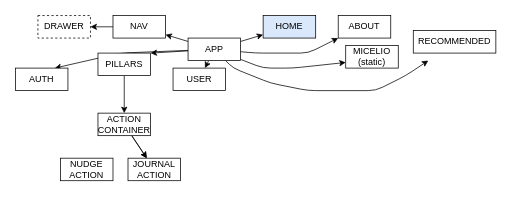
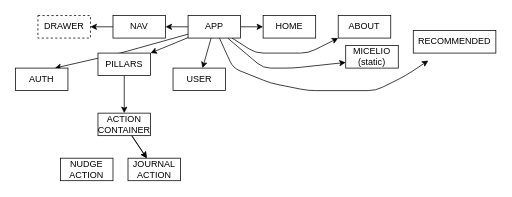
(289, 27) -> (289, 27)
(214, 49) -> (214, 27)
